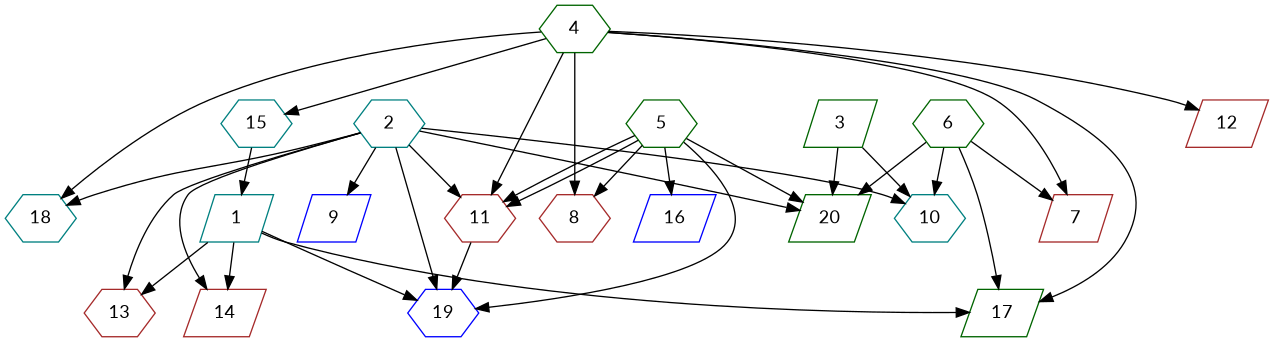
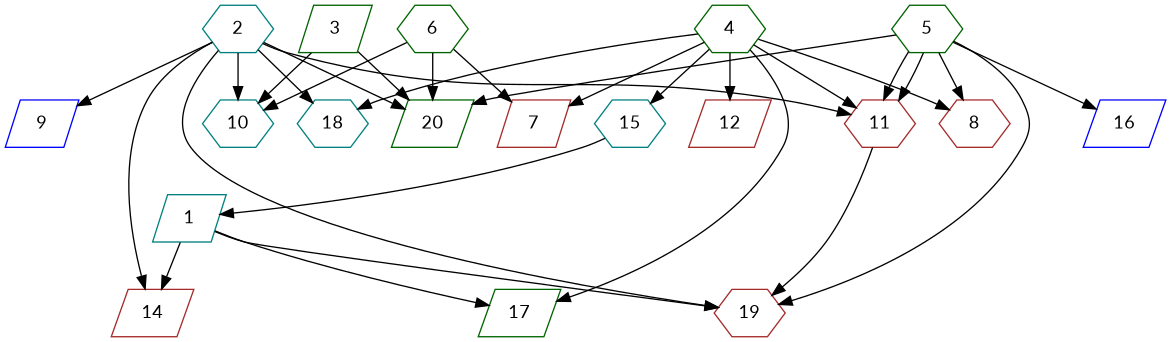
(982, 211) -> none
(120, 313) -> none
(443, 313) -> (750, 313)
